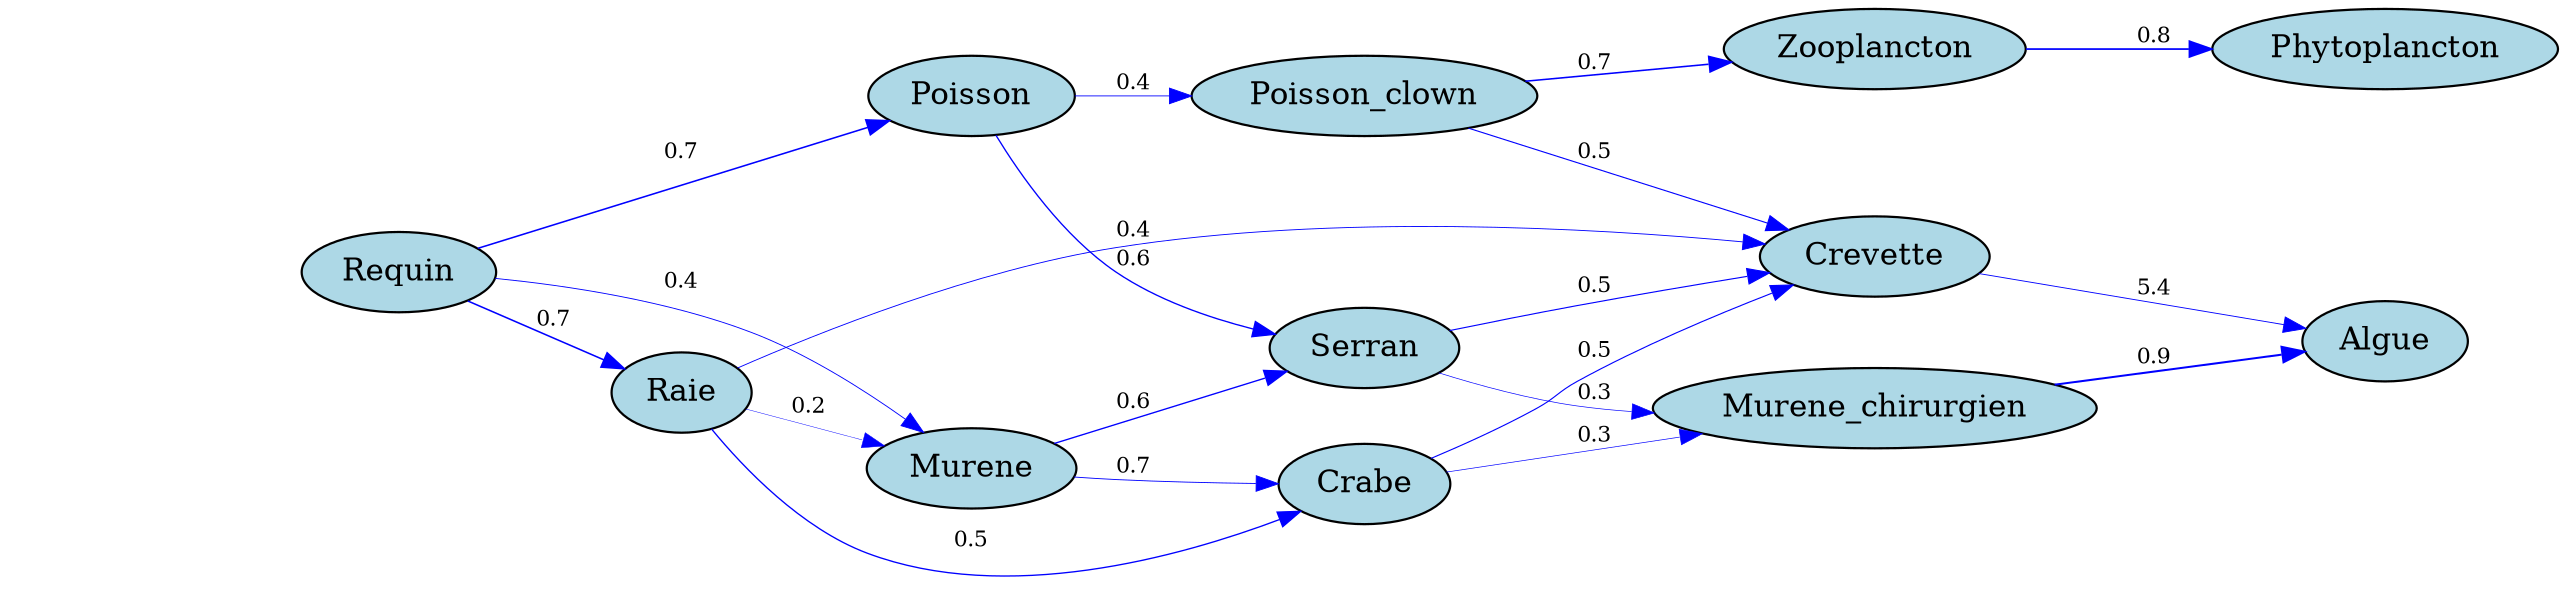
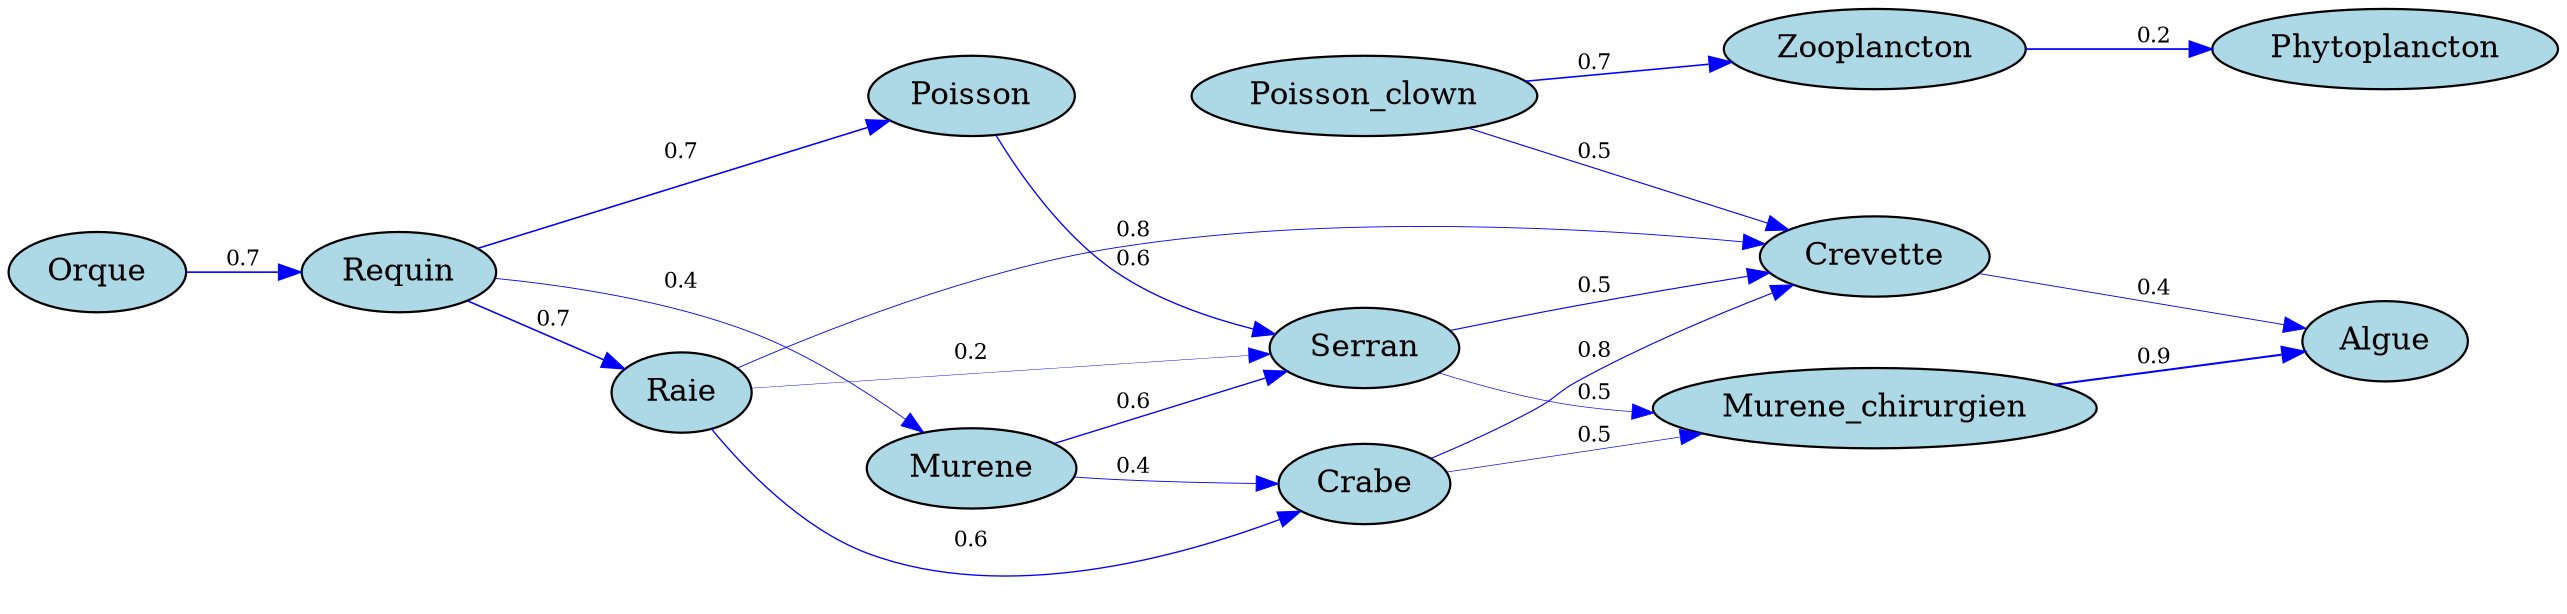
(2155, 37) -> (2155, 37)
(1122, 96) -> none
(1134, 231) -> (1134, 231)
none -> (97, 272)
(2155, 289) -> (2155, 289)
(1595, 351) -> (1595, 351)
(1595, 394) -> (1595, 394)
(804, 424) -> (1000, 372)
(1595, 436) -> (1595, 436)
(1134, 467) -> (1134, 467)
(972, 541) -> (972, 541)
